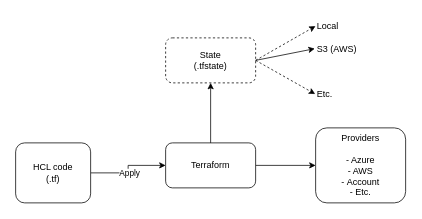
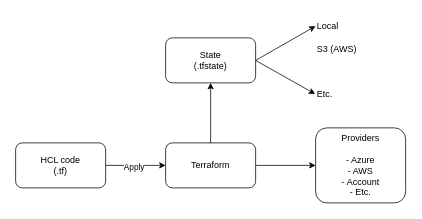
(285, 43) -> (285, 43)
(284, 55) -> none
(210, 60) -> (210, 60)
(284, 76) -> (284, 76)
(53, 173) -> (60, 165)
